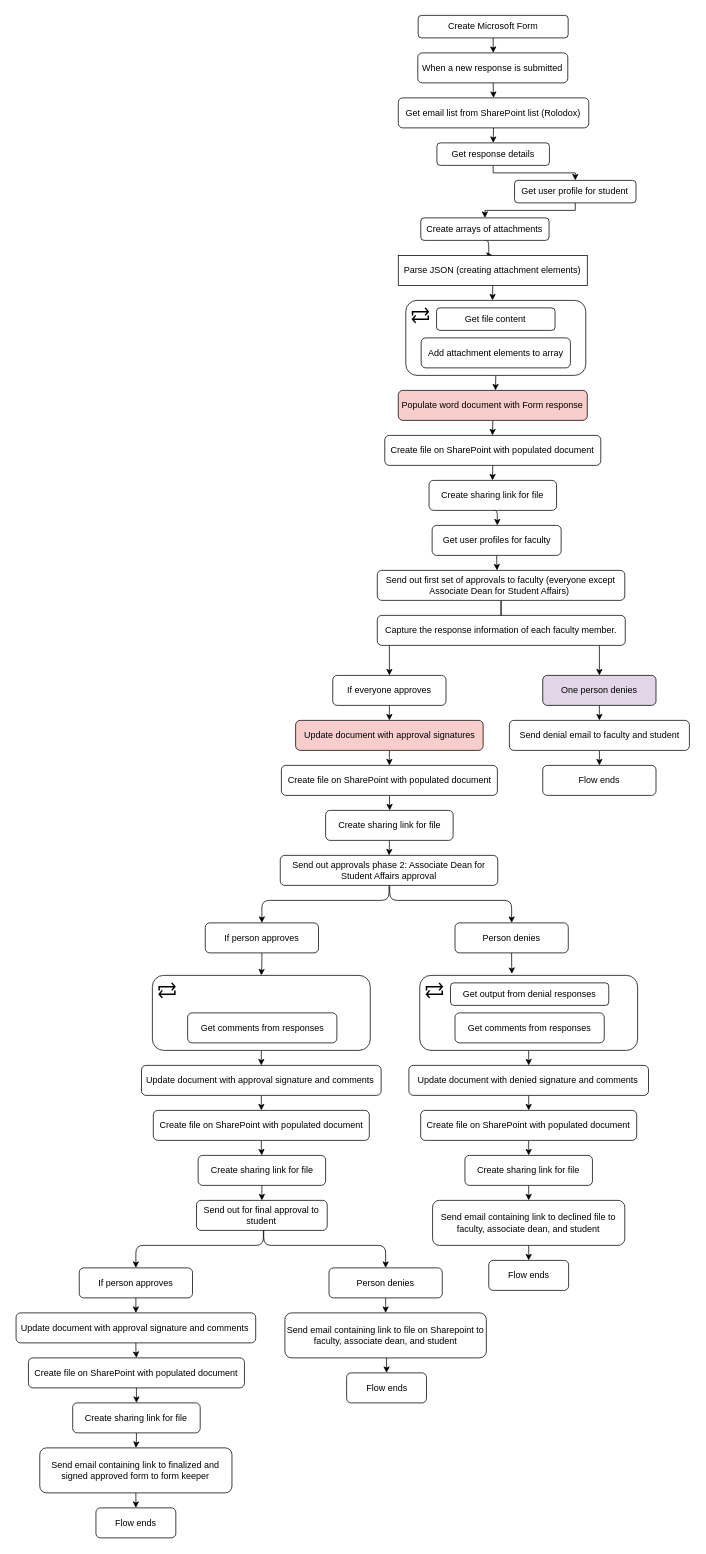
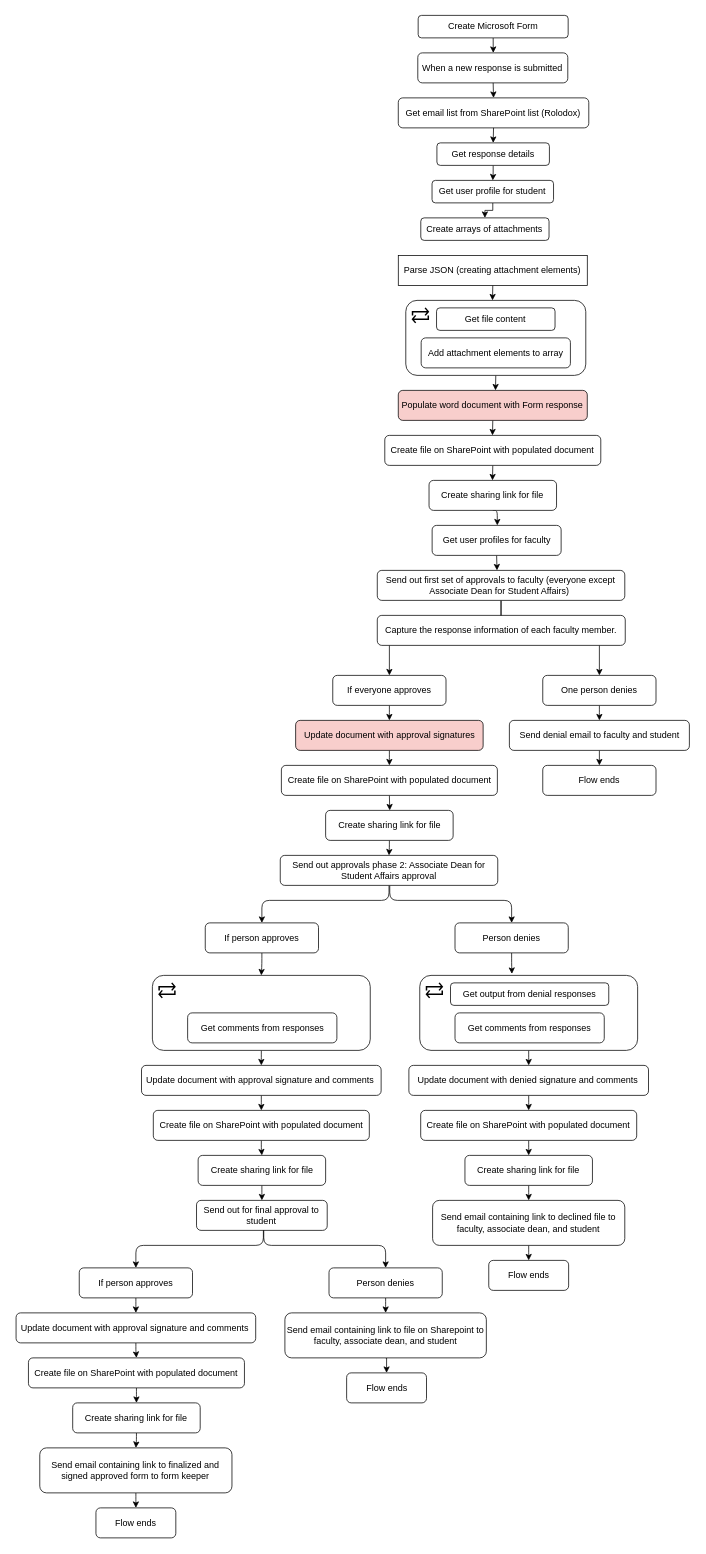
(575, 192) -> (493, 192)
(489, 250) -> none
(599, 690) -> (599, 690)
